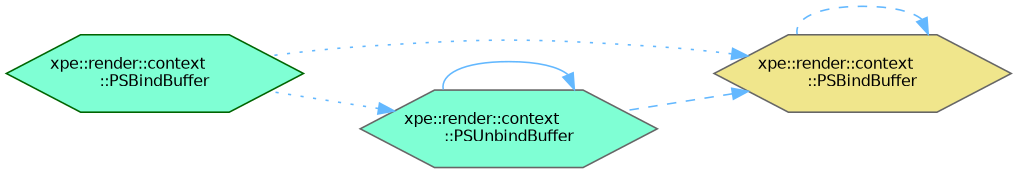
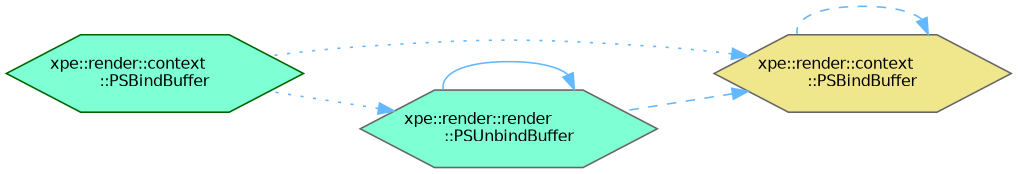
(509, 129) -> (509, 129)
